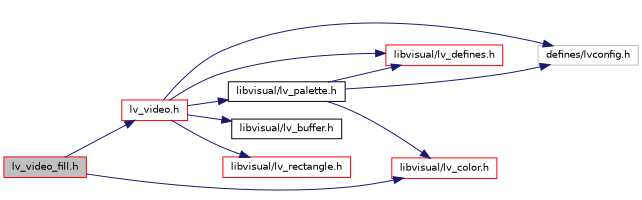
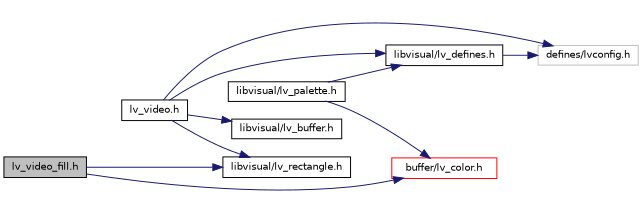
(444, 55) -> (444, 55)
(443, 81) -> (515, 55)
(203, 103) -> none
(155, 110) -> (155, 110)
(95, 141) -> (150, 167)
(45, 167) -> (45, 167)
(287, 167) -> (287, 167)
(444, 168) -> (444, 168)
